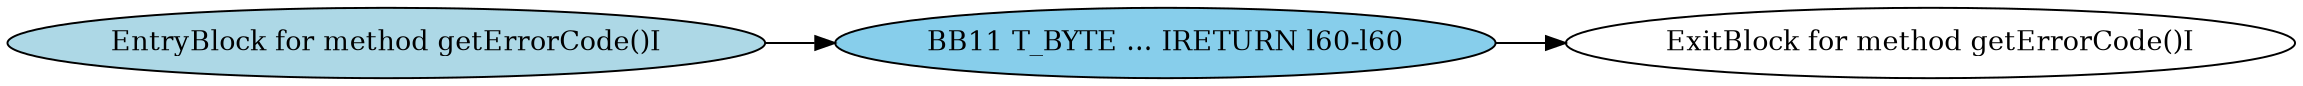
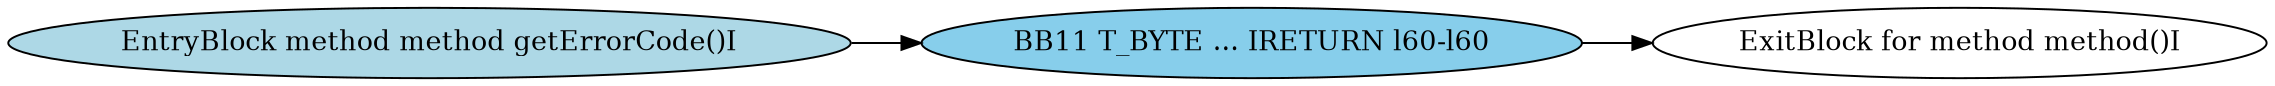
(386, 43) -> (429, 43)
(1930, 43) -> (1960, 43)
